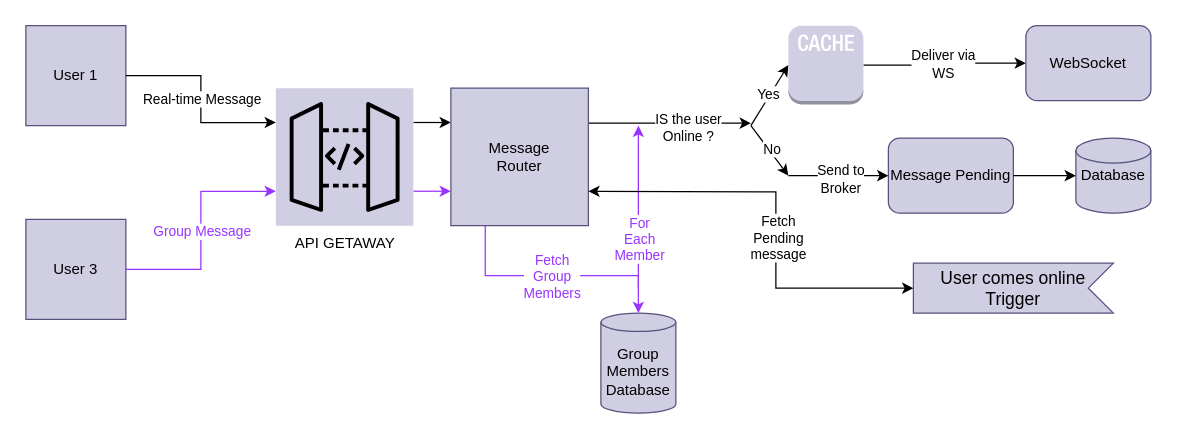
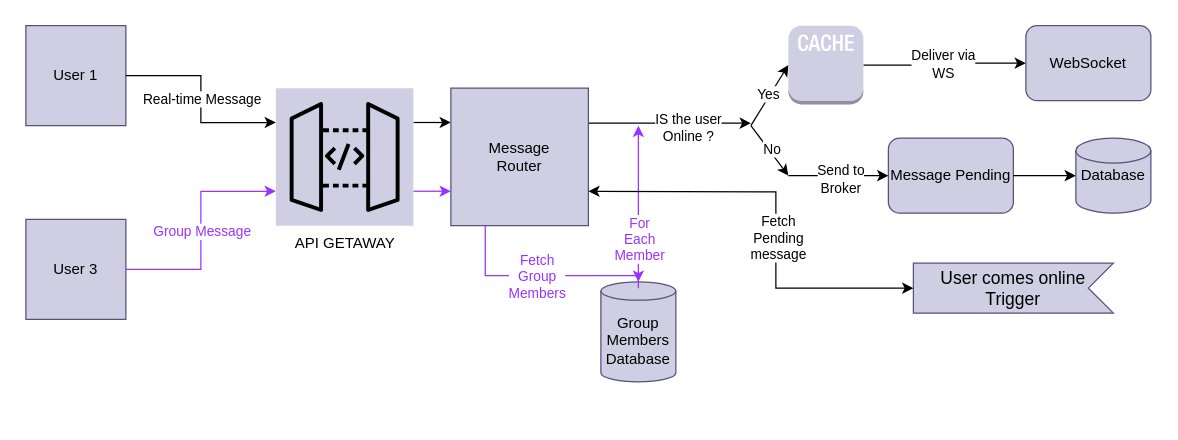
(638, 363) -> (638, 332)
